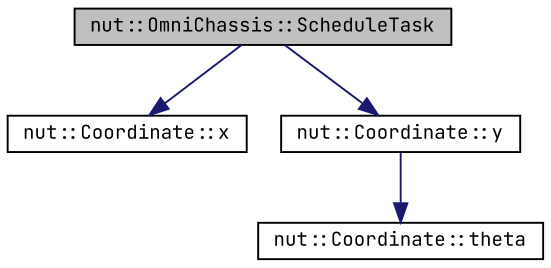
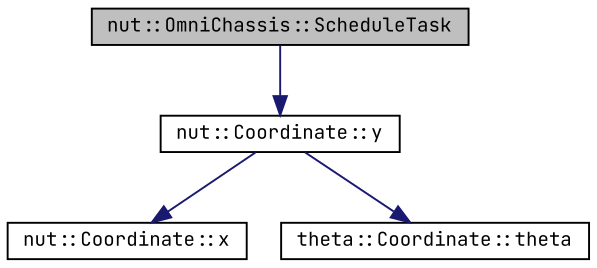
(203, 74) -> (212, 182)
(401, 241) -> (435, 241)
